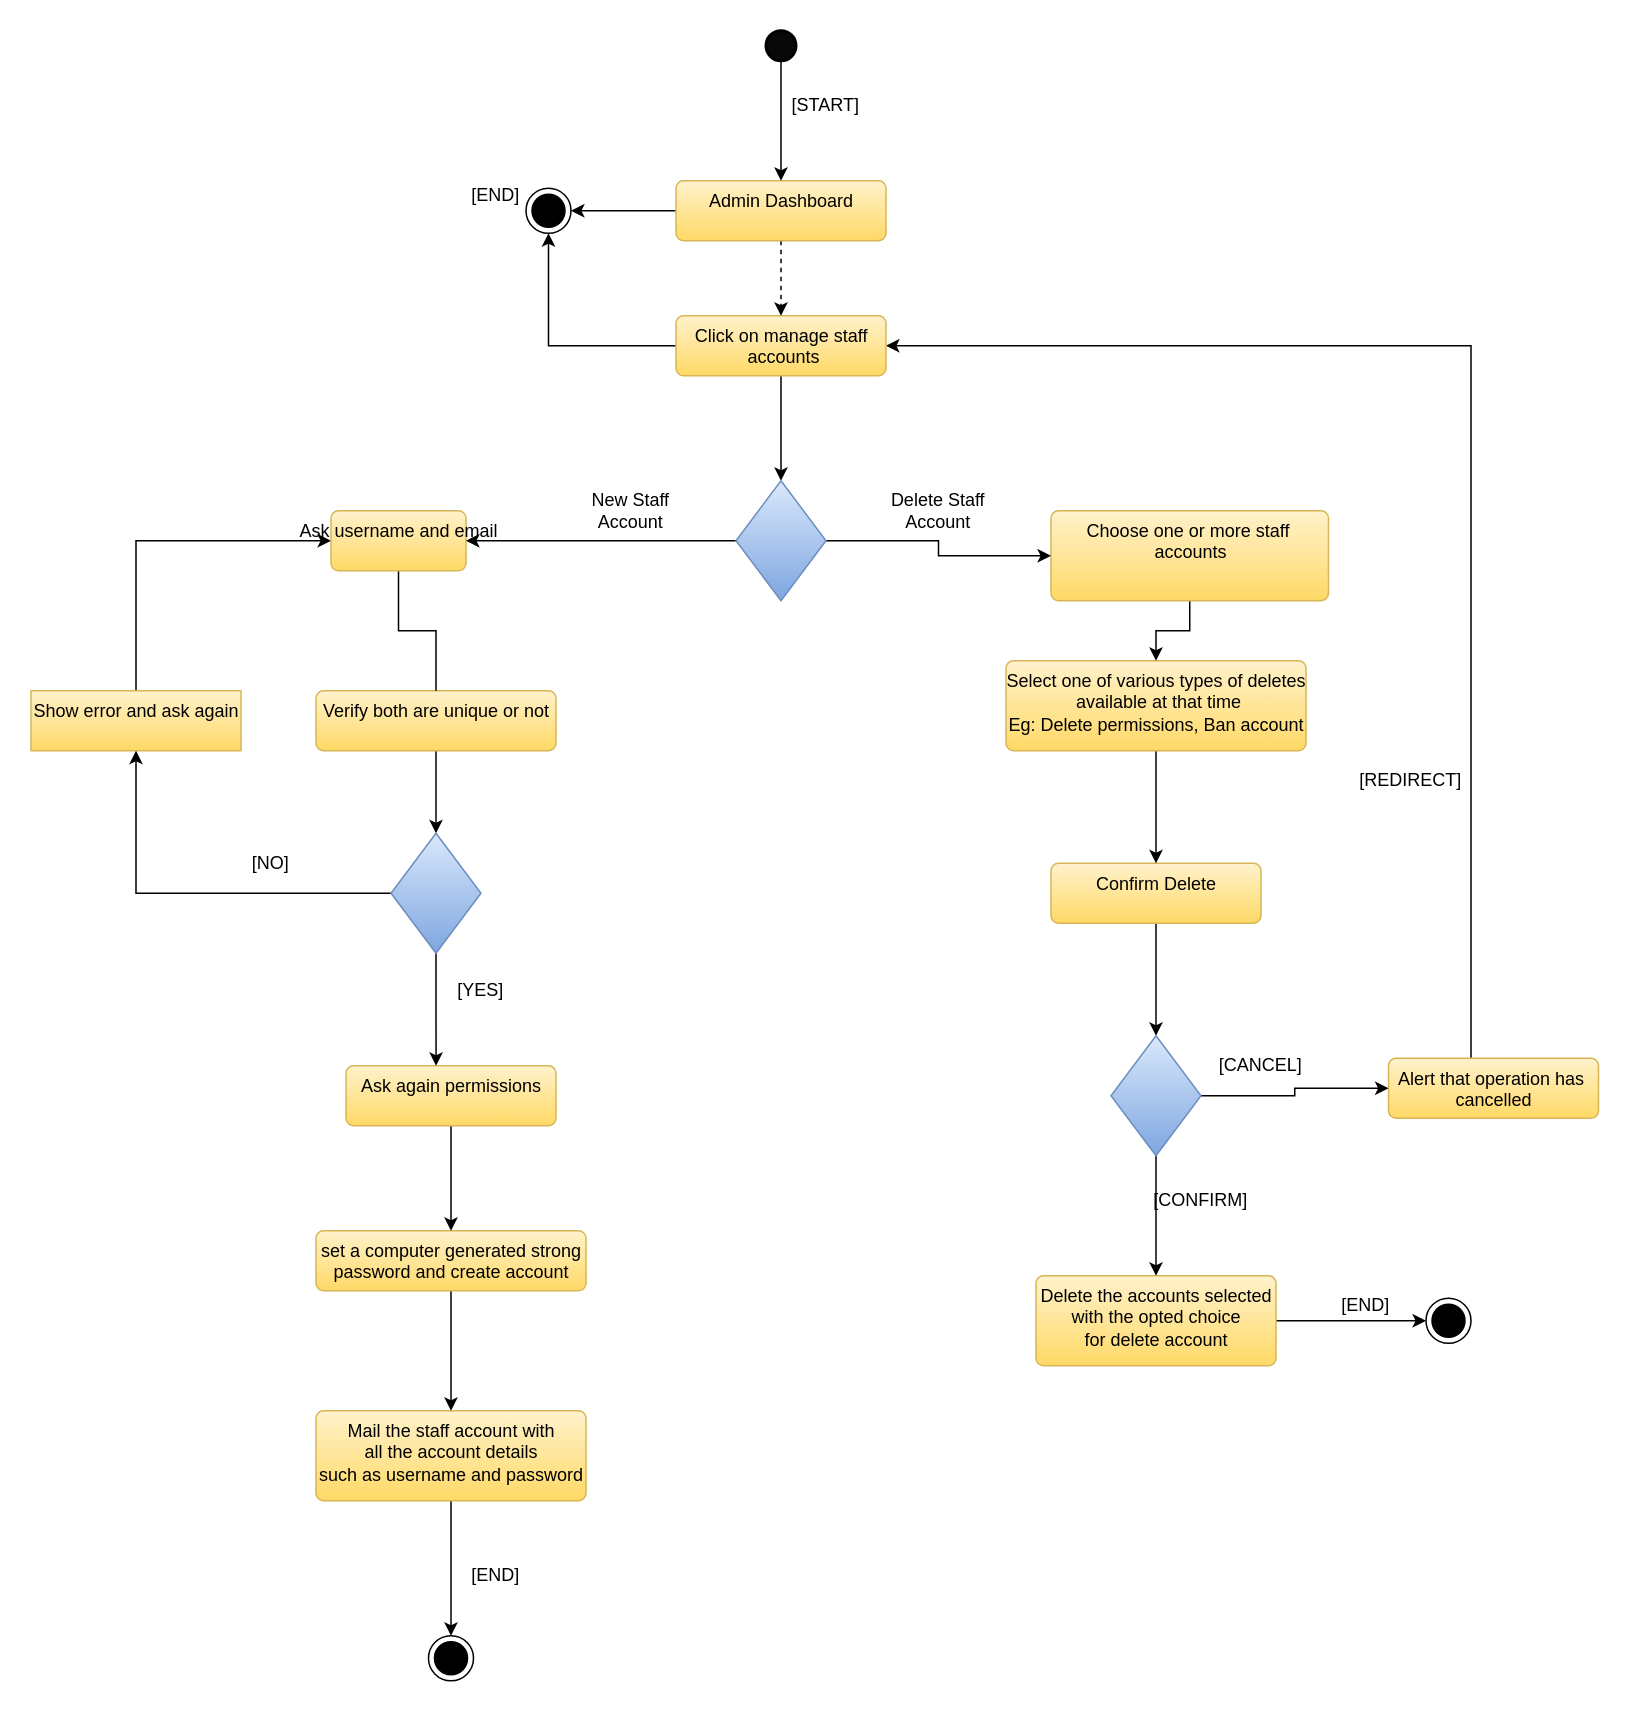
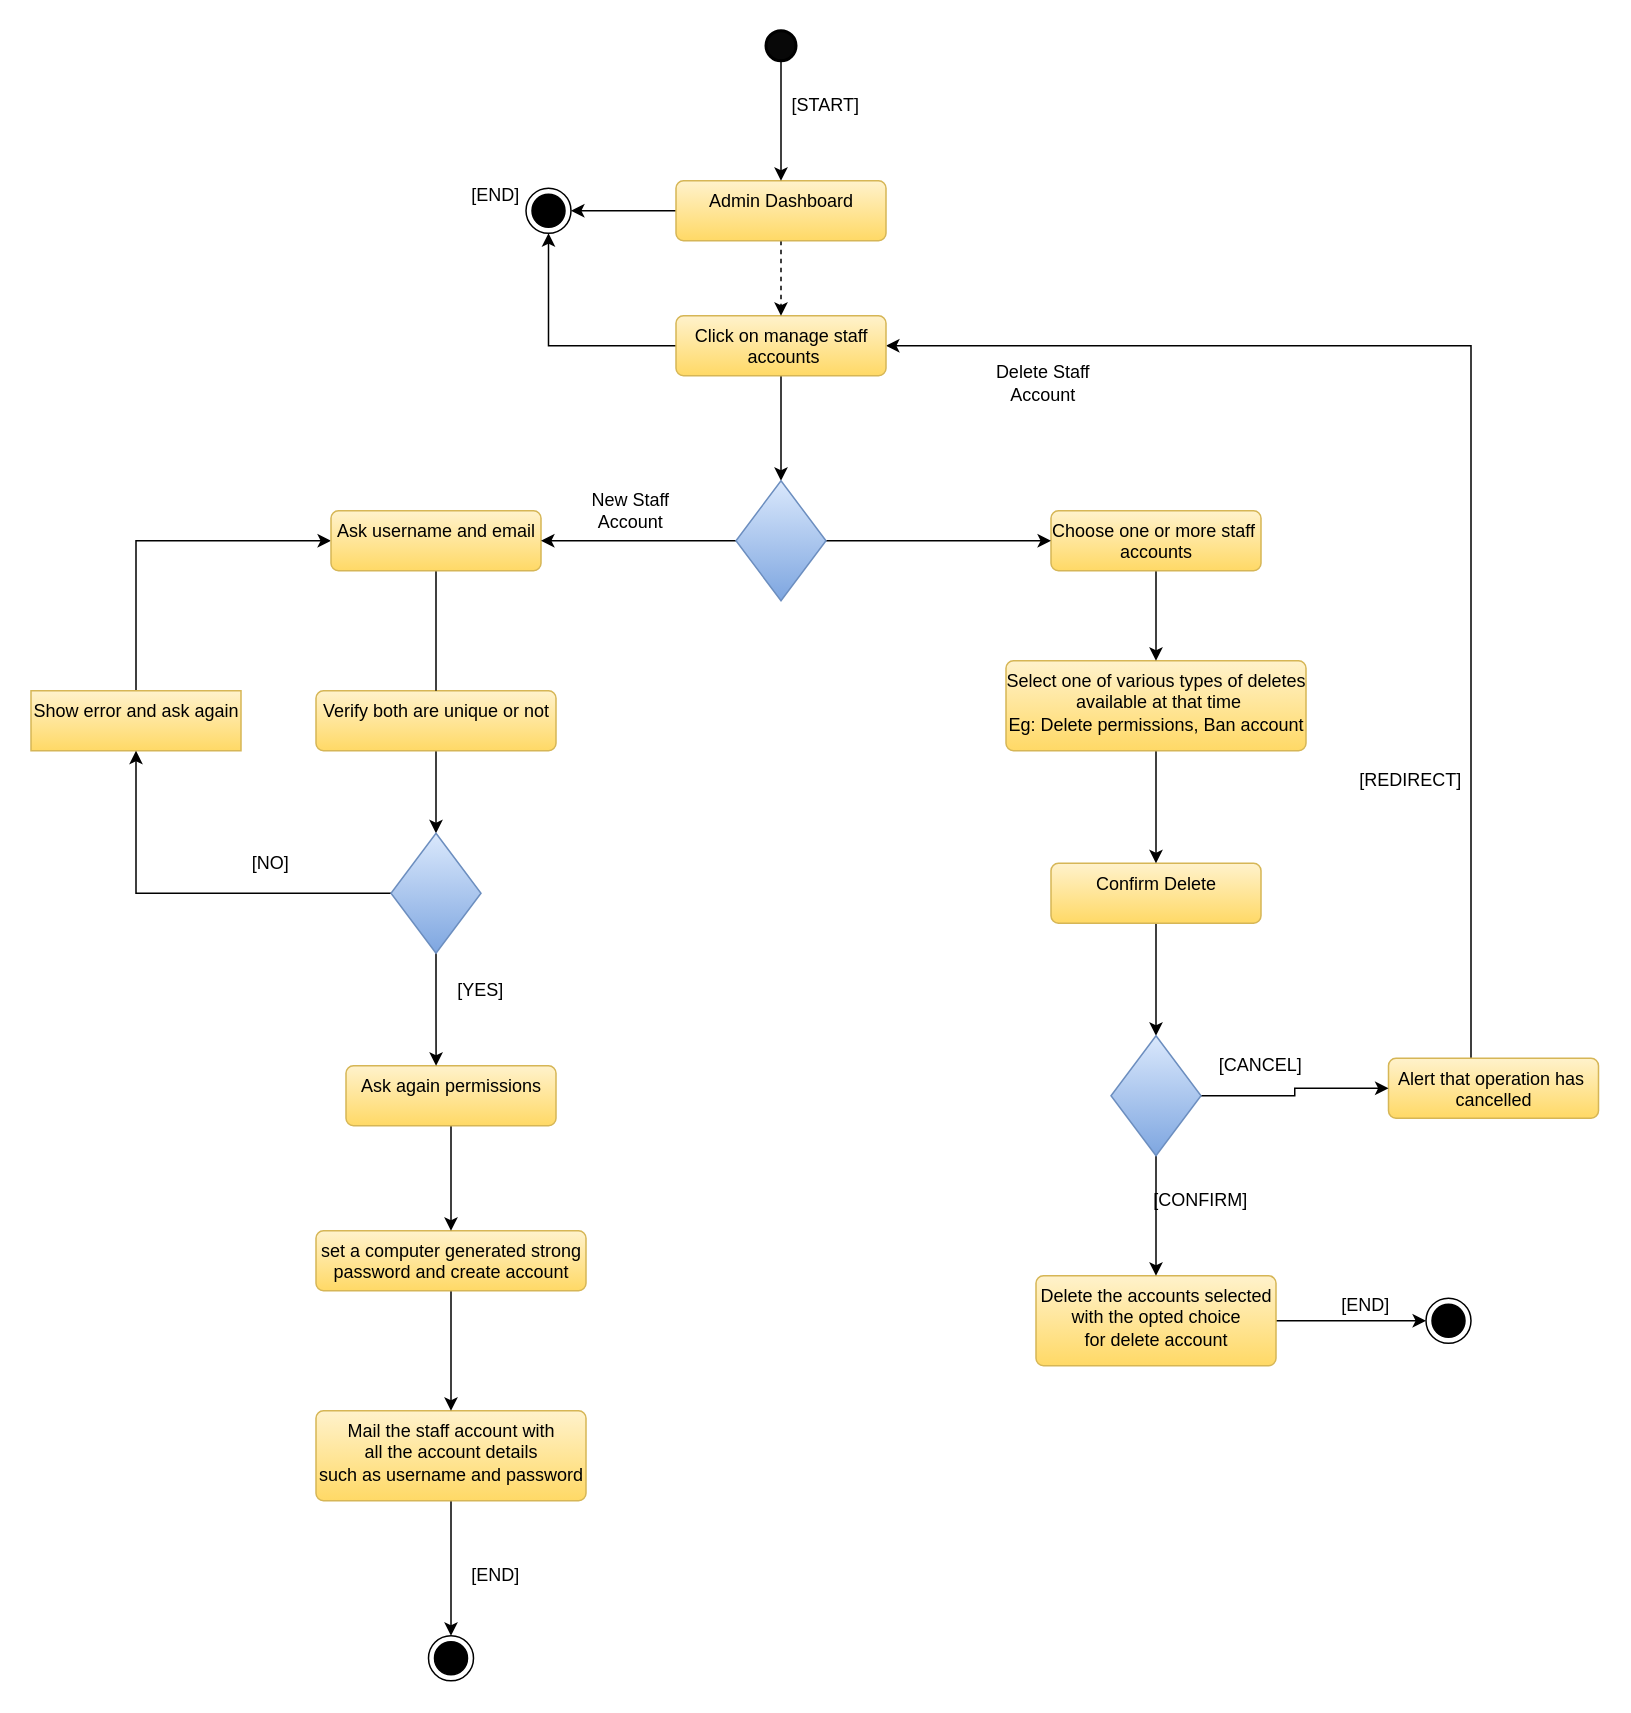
(938, 511) -> (1043, 383)
(398, 541) -> (436, 541)
(1190, 556) -> (1156, 541)
